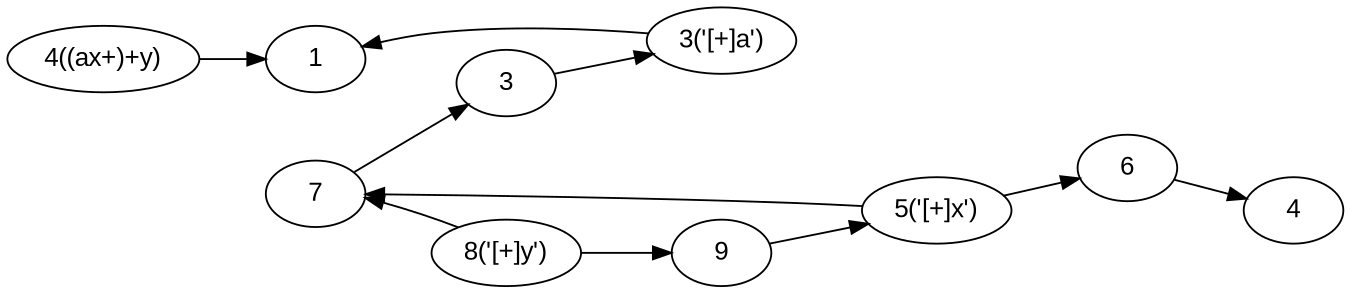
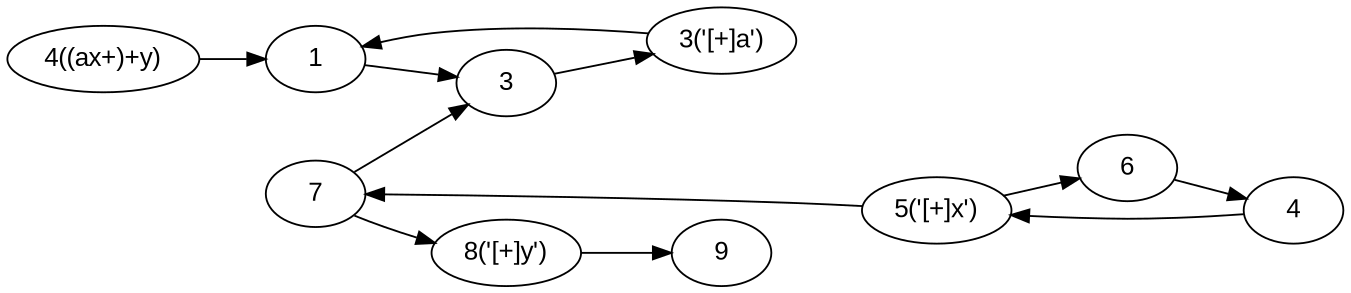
none -> (402, 70)
(421, 214) -> (385, 227)
(810, 236) -> (1137, 219)
